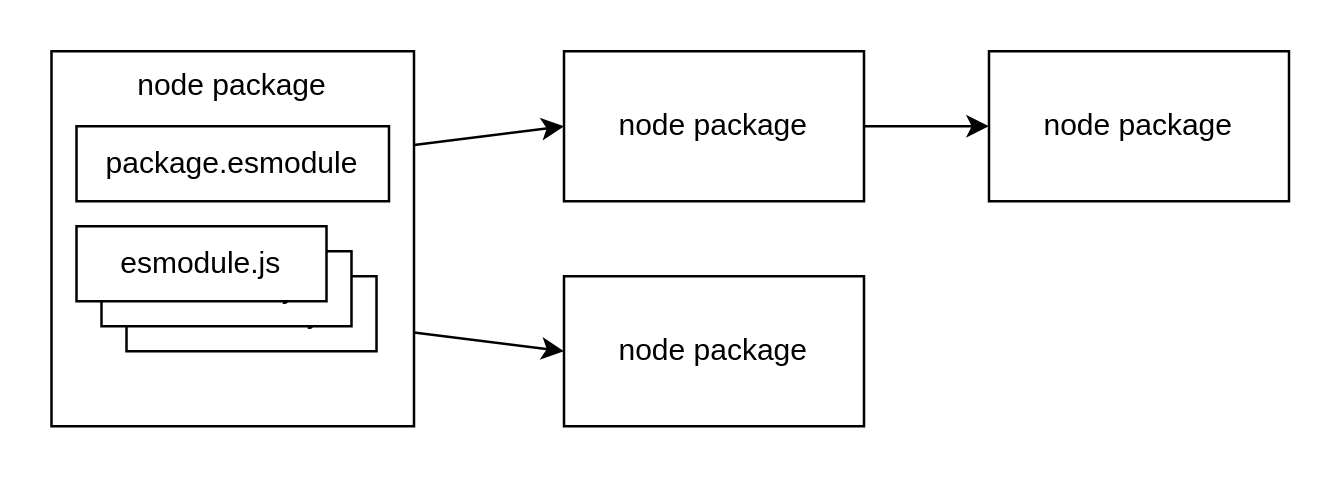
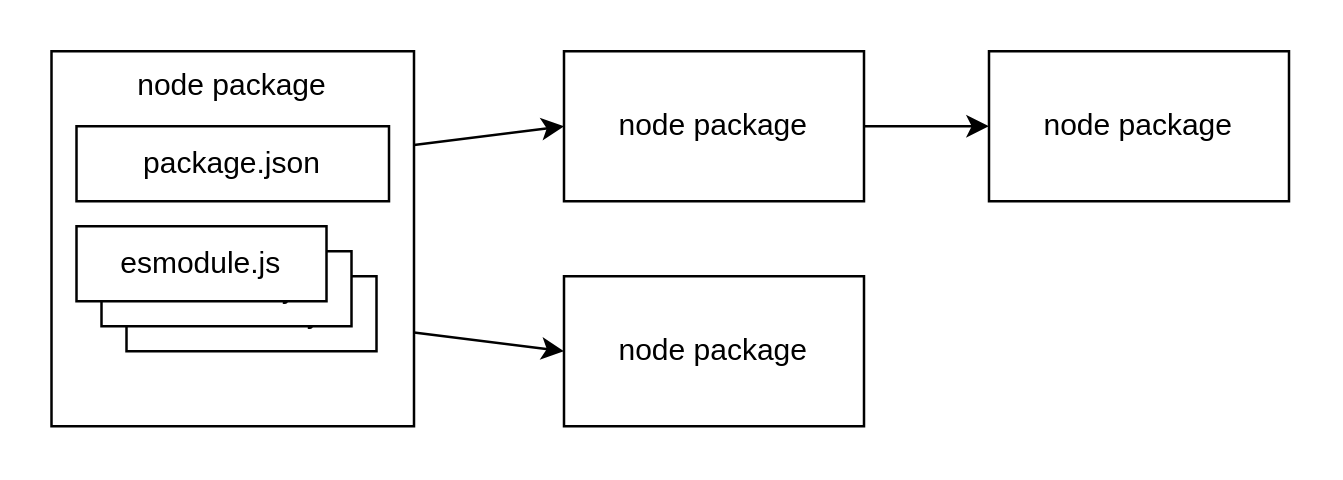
(233, 164) -> (233, 164)
